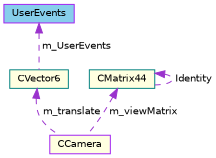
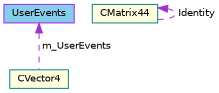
(39, 79) -> (39, 79)
(80, 145) -> none
